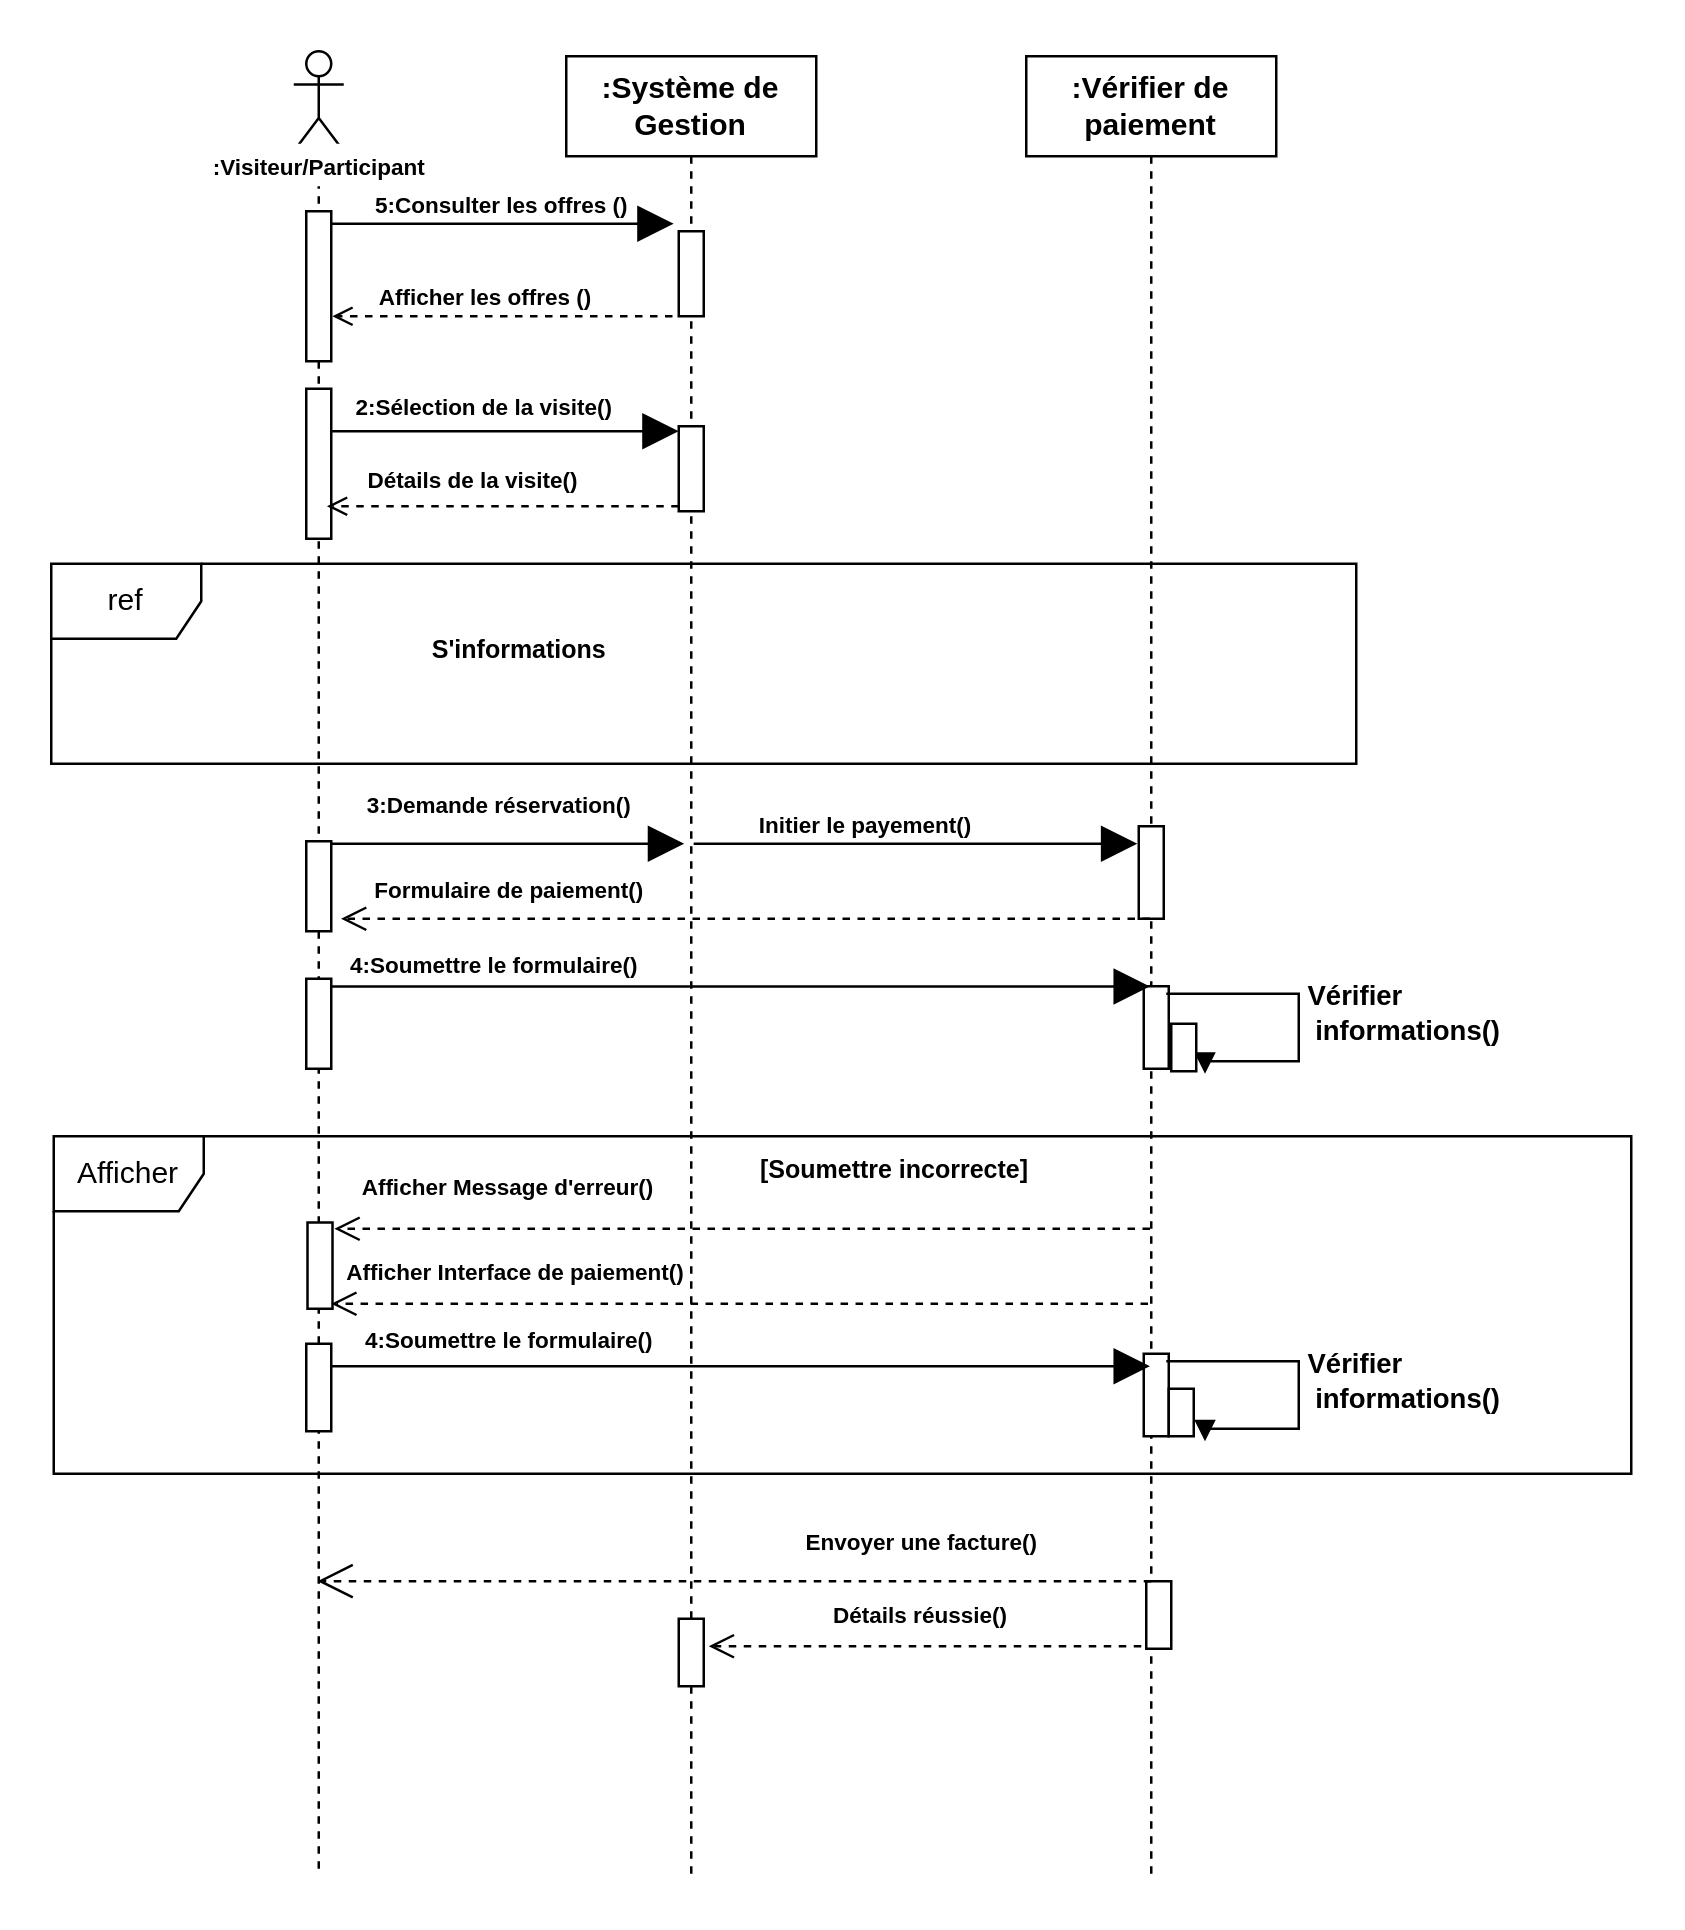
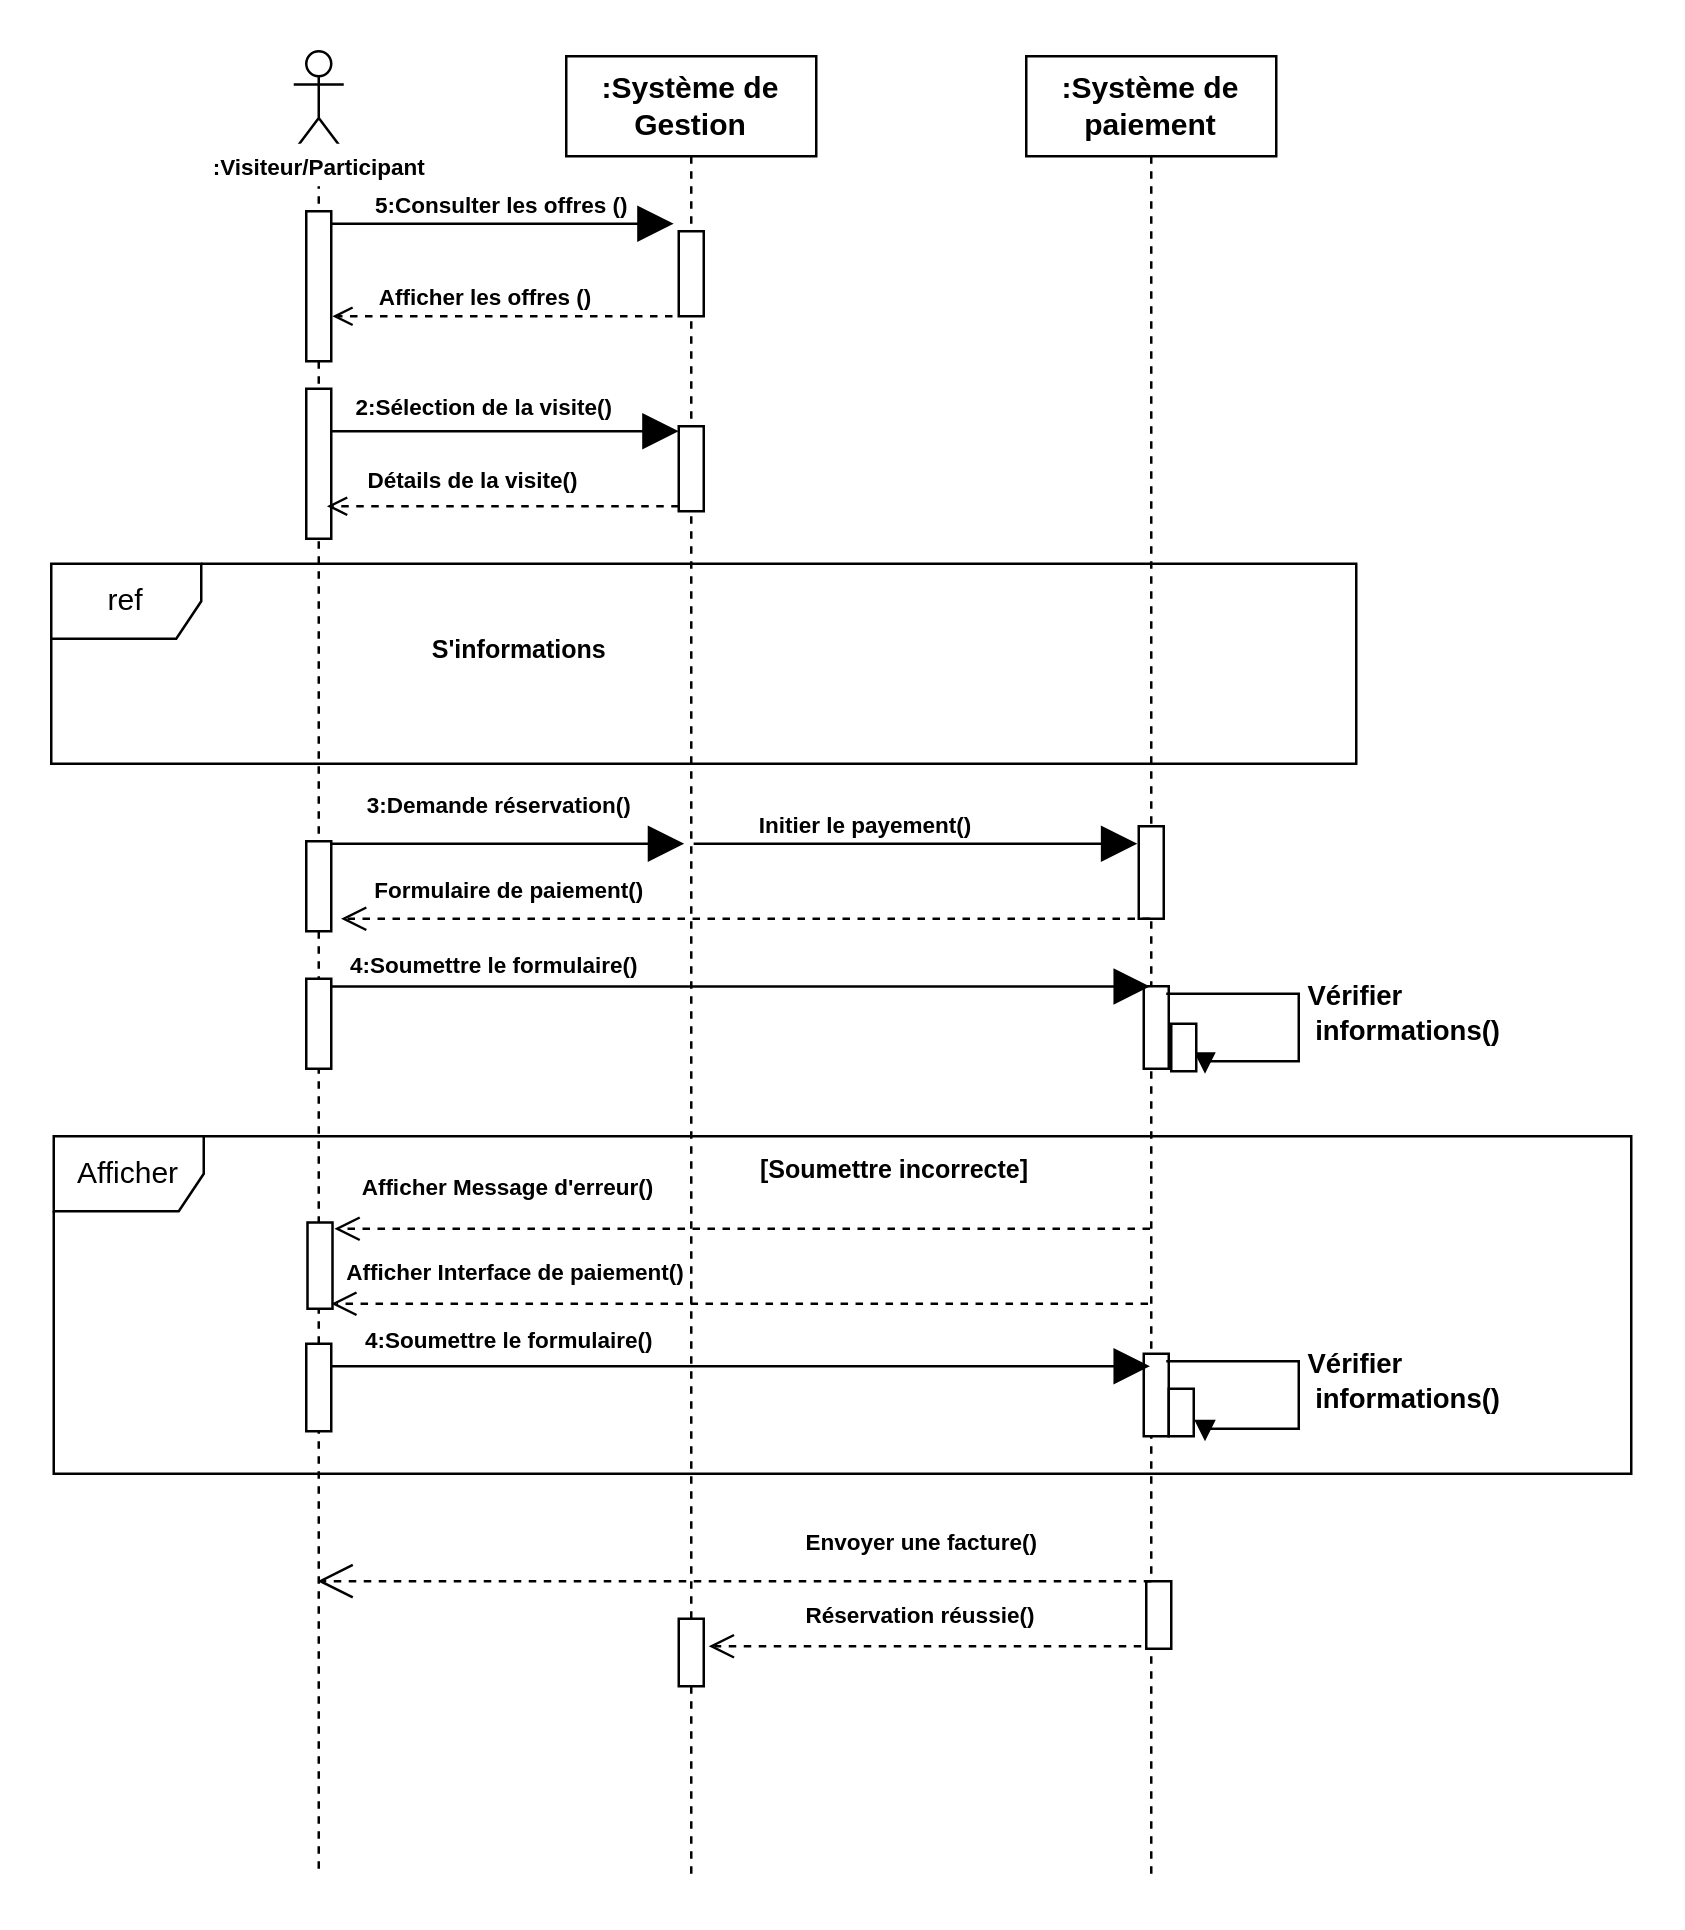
(1151, 106) -> (1151, 106)
(921, 1614) -> (921, 1614)
